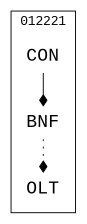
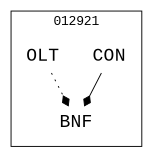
(43, 22) -> (76, 22)
(43, 150) -> (57, 84)
